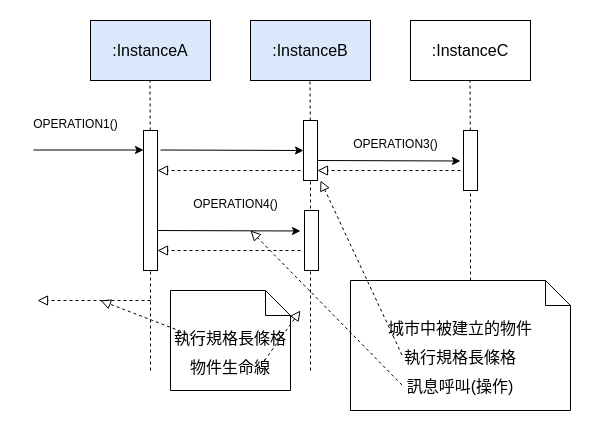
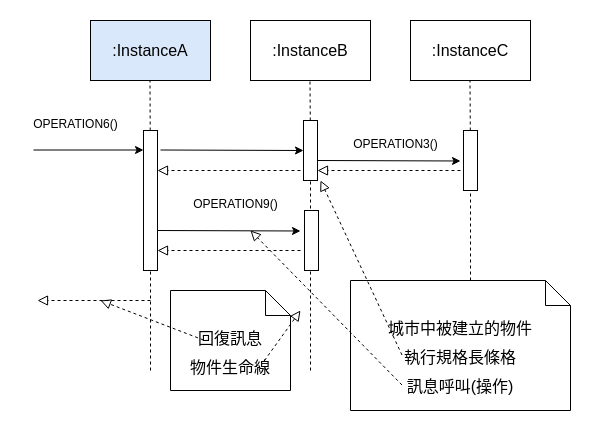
(311, 51) -> (311, 51)
(76, 121) -> (76, 121)
(236, 201) -> (236, 201)
(231, 380) -> (231, 366)
